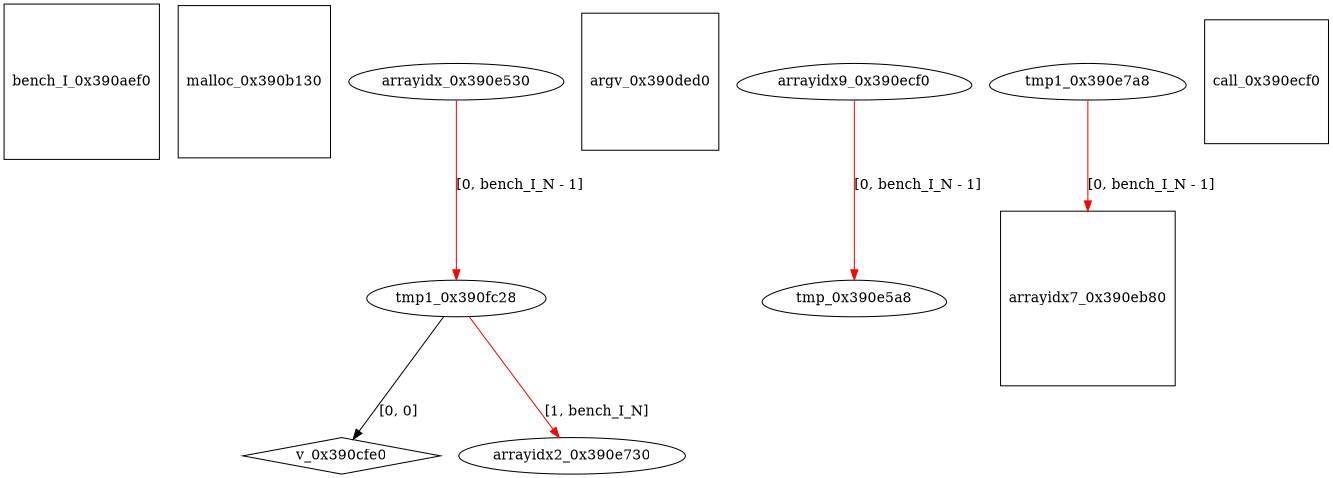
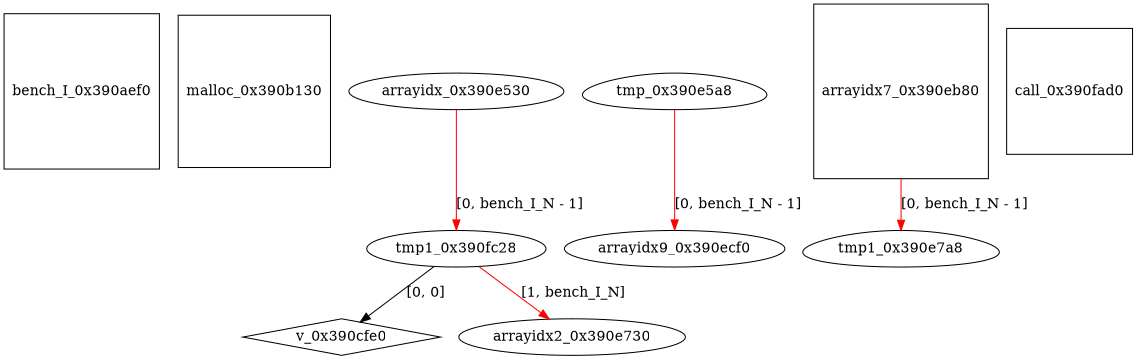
(650, 82) -> none
(854, 82) -> (675, 249)
(1267, 82) -> (1070, 91)
(1088, 151) -> (901, 199)
(854, 185) -> (675, 165)
